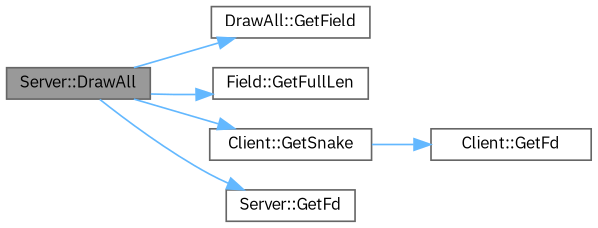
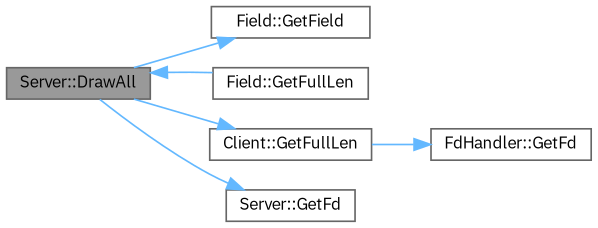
(291, 22) -> (291, 22)
(173, 94) -> (190, 72)
(291, 144) -> (291, 144)
(511, 144) -> (511, 144)
